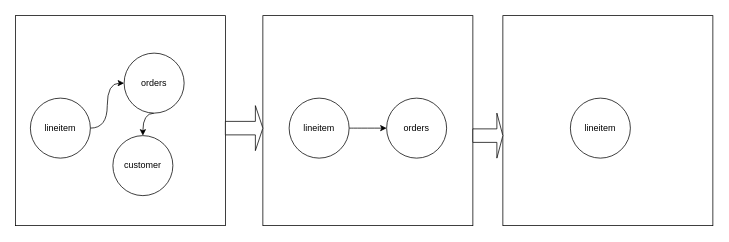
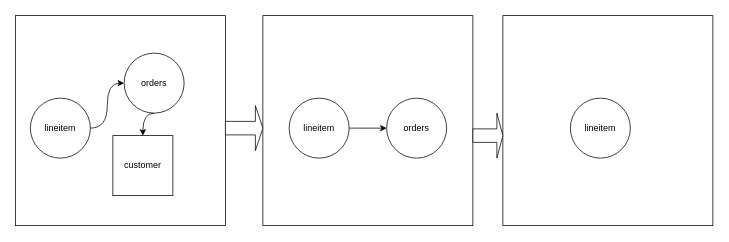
(143, 165) -> (143, 165)
